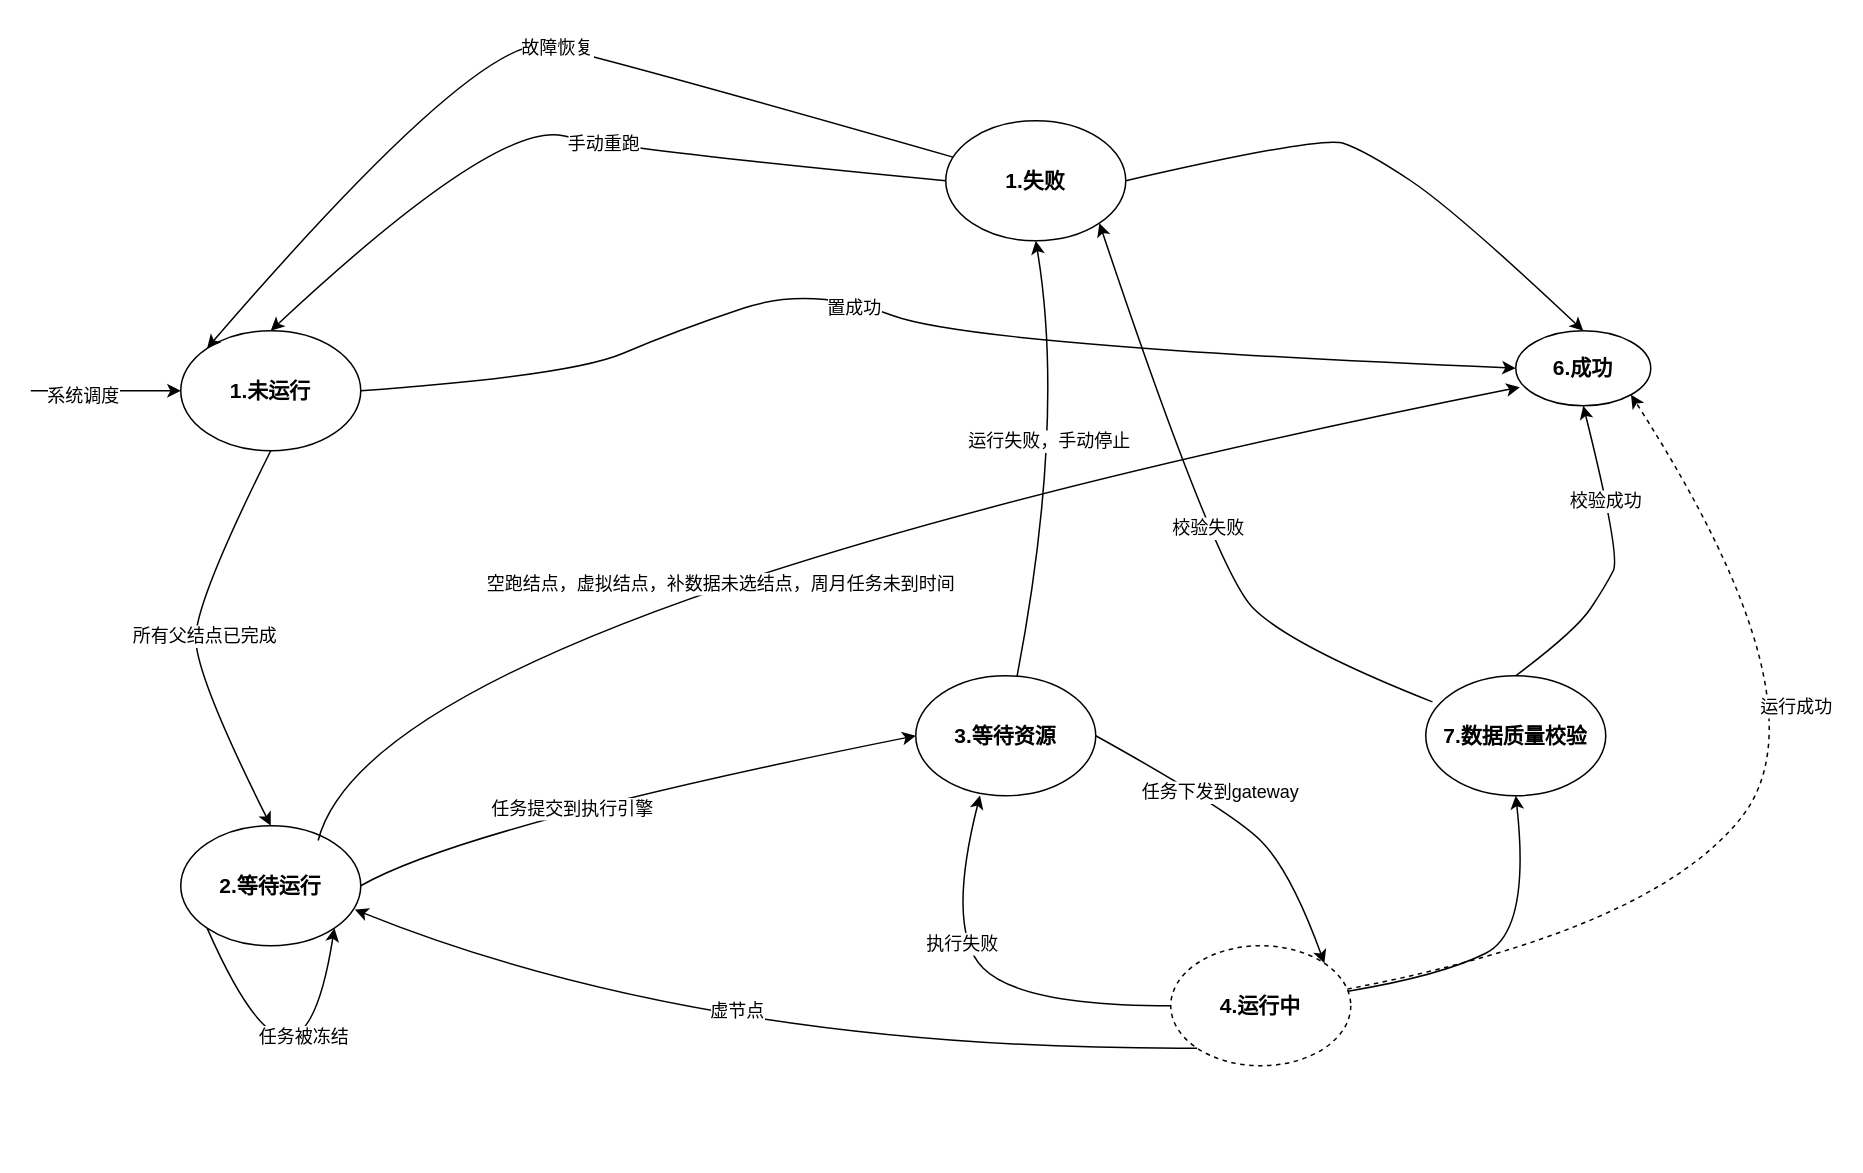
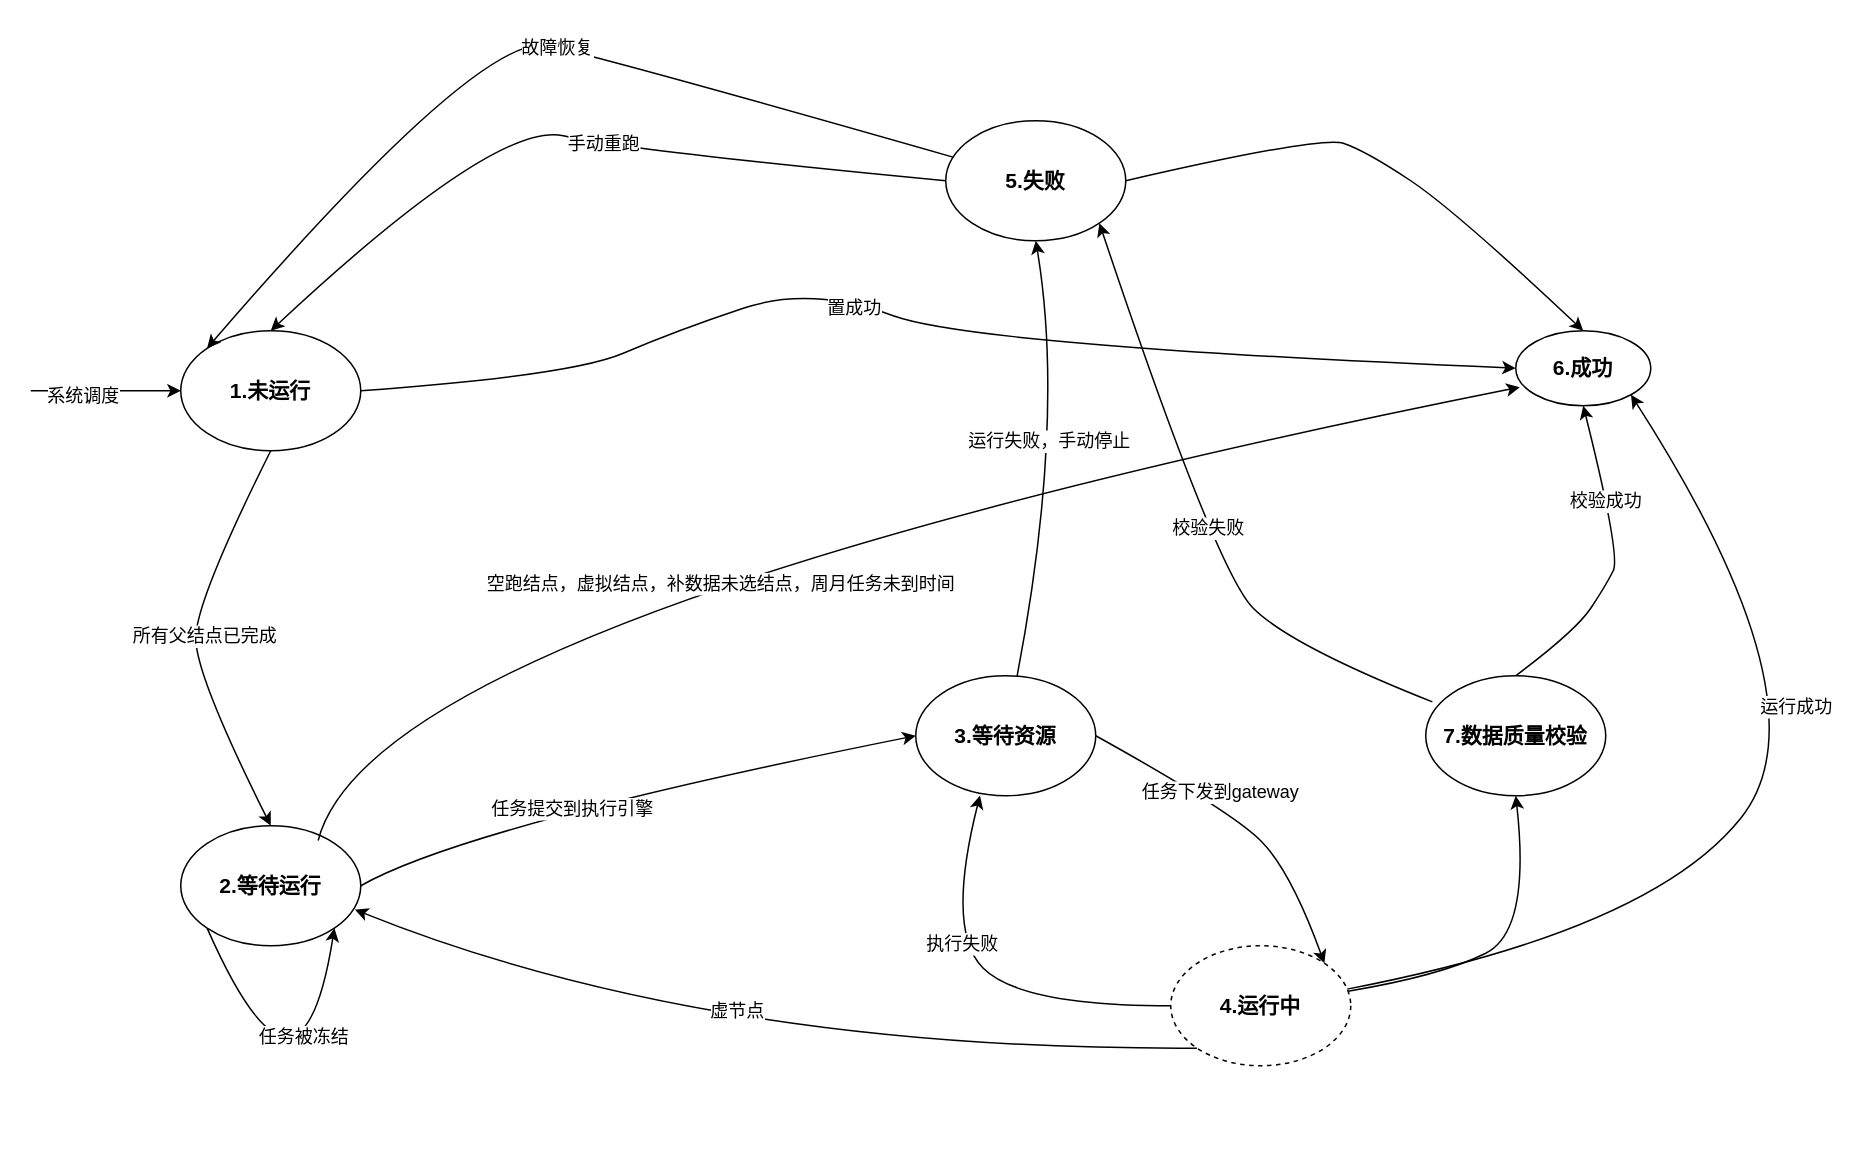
(1036, 181) -> (1036, 181)
(1661, 884) -> (1661, 884)
